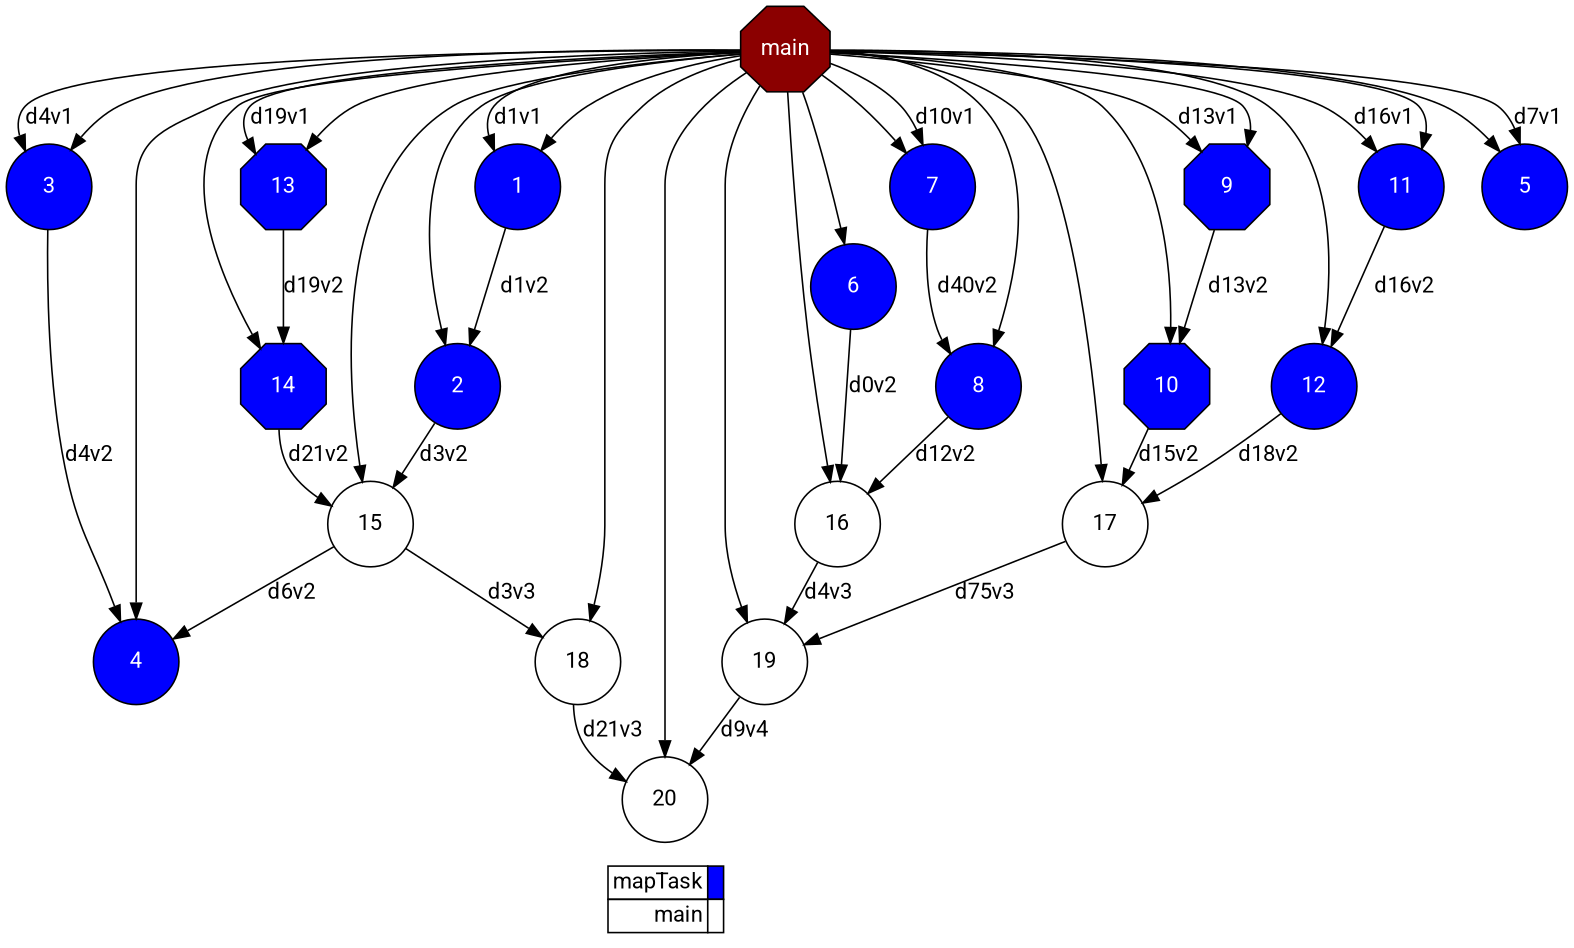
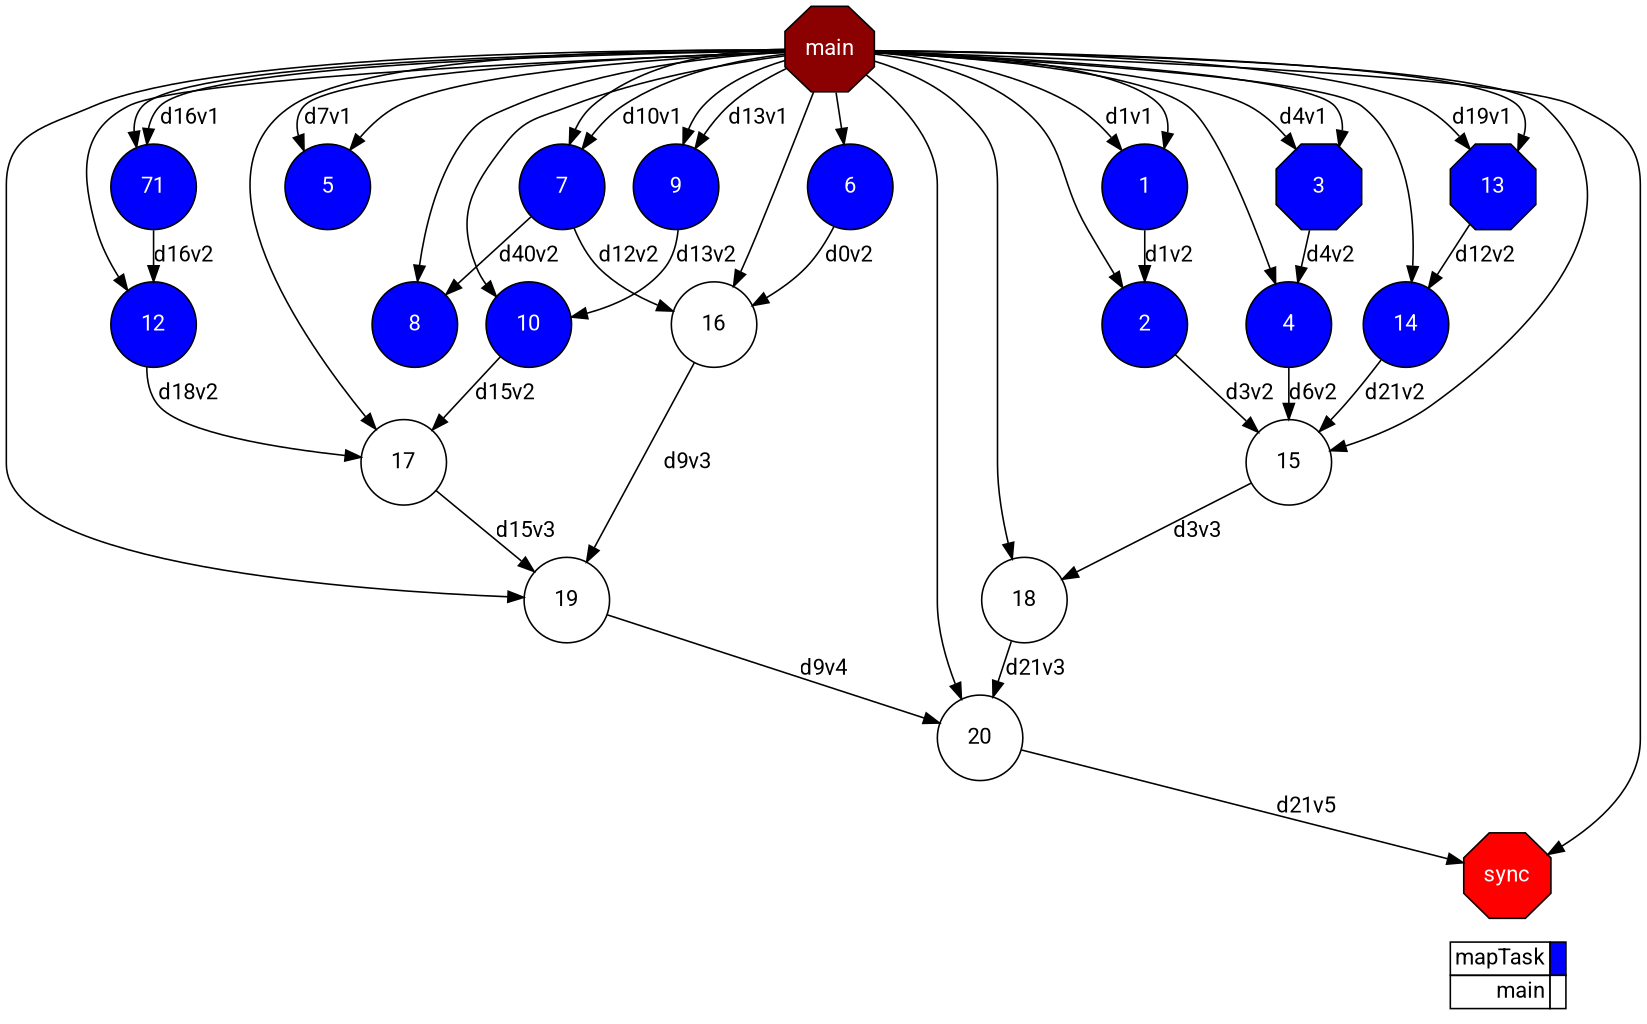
(49, 187) -> (1319, 187)
(1227, 187) -> (676, 187)
(1401, 187) -> (154, 187)
(314, 287) -> (1485, 256)
(283, 386) -> (1406, 325)
(1167, 386) -> (529, 325)
(914, 450) -> (607, 276)
(261, 589) -> (1289, 386)
(829, 593) -> (688, 462)
(985, 593) -> (526, 531)
none -> (1507, 876)
